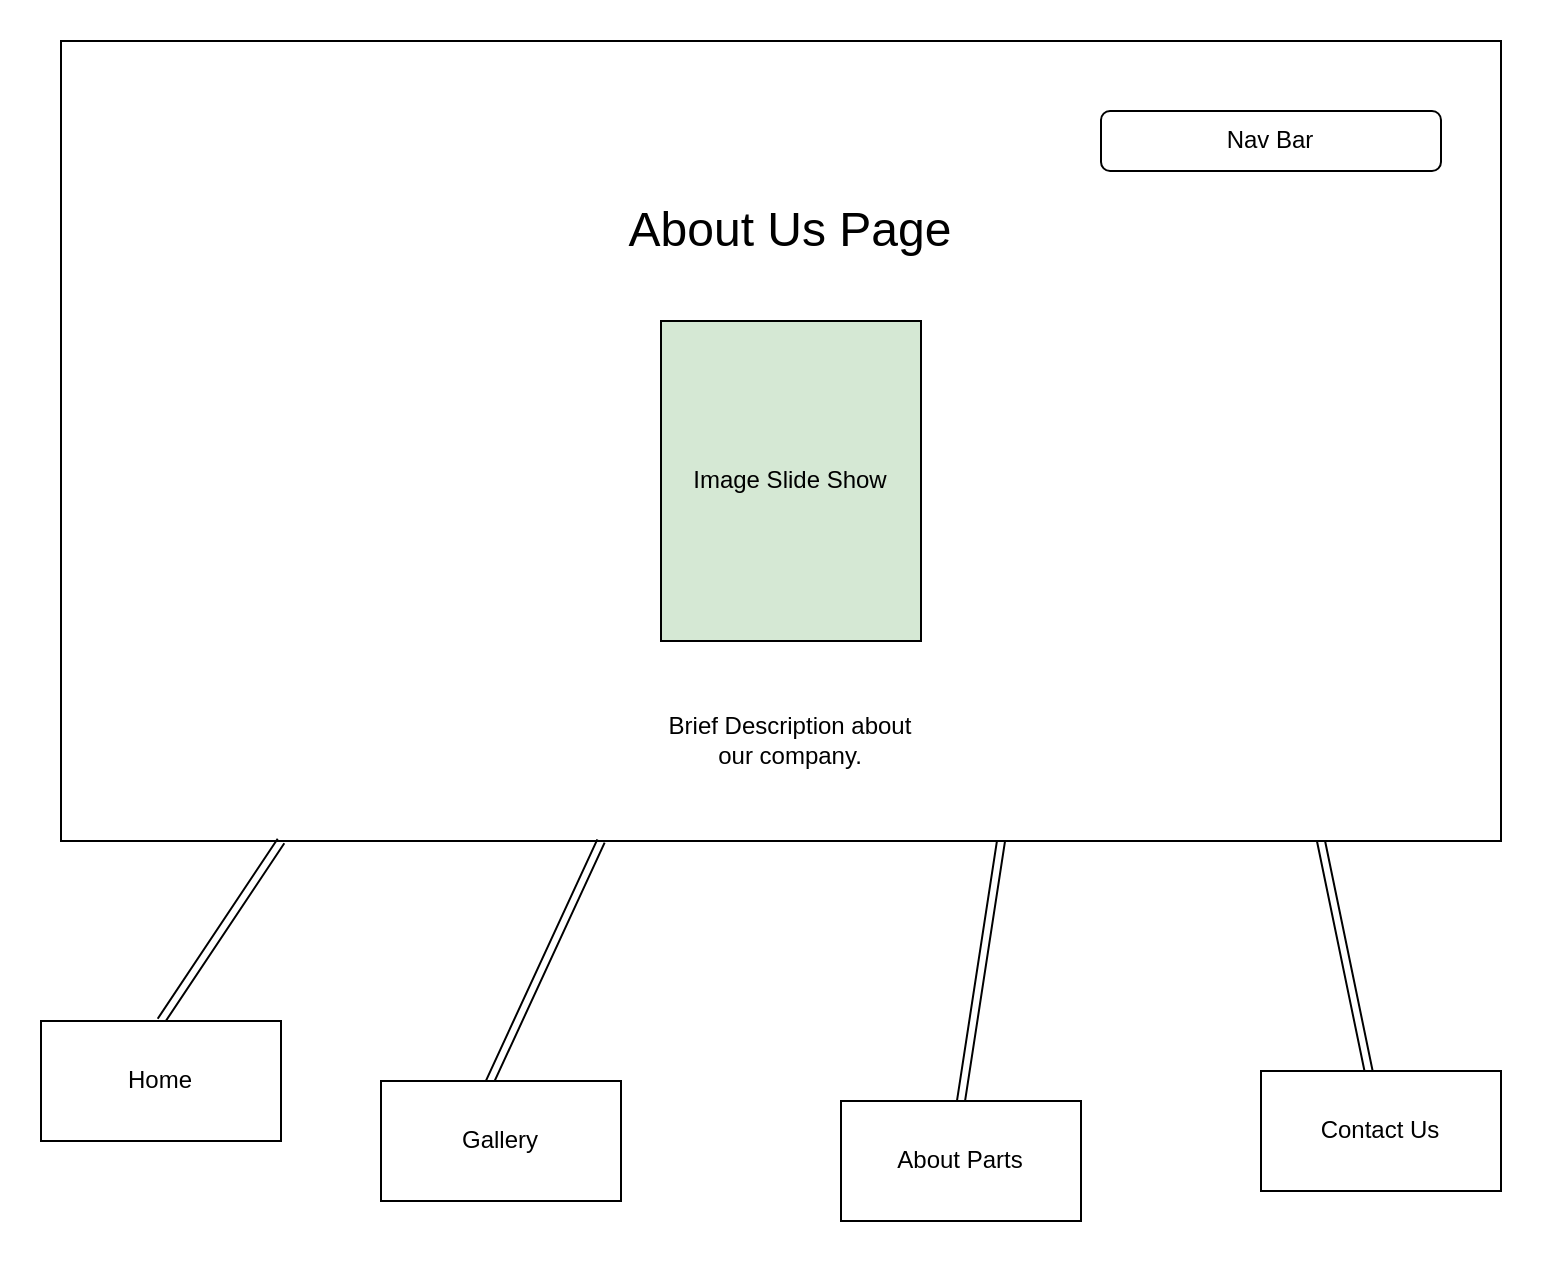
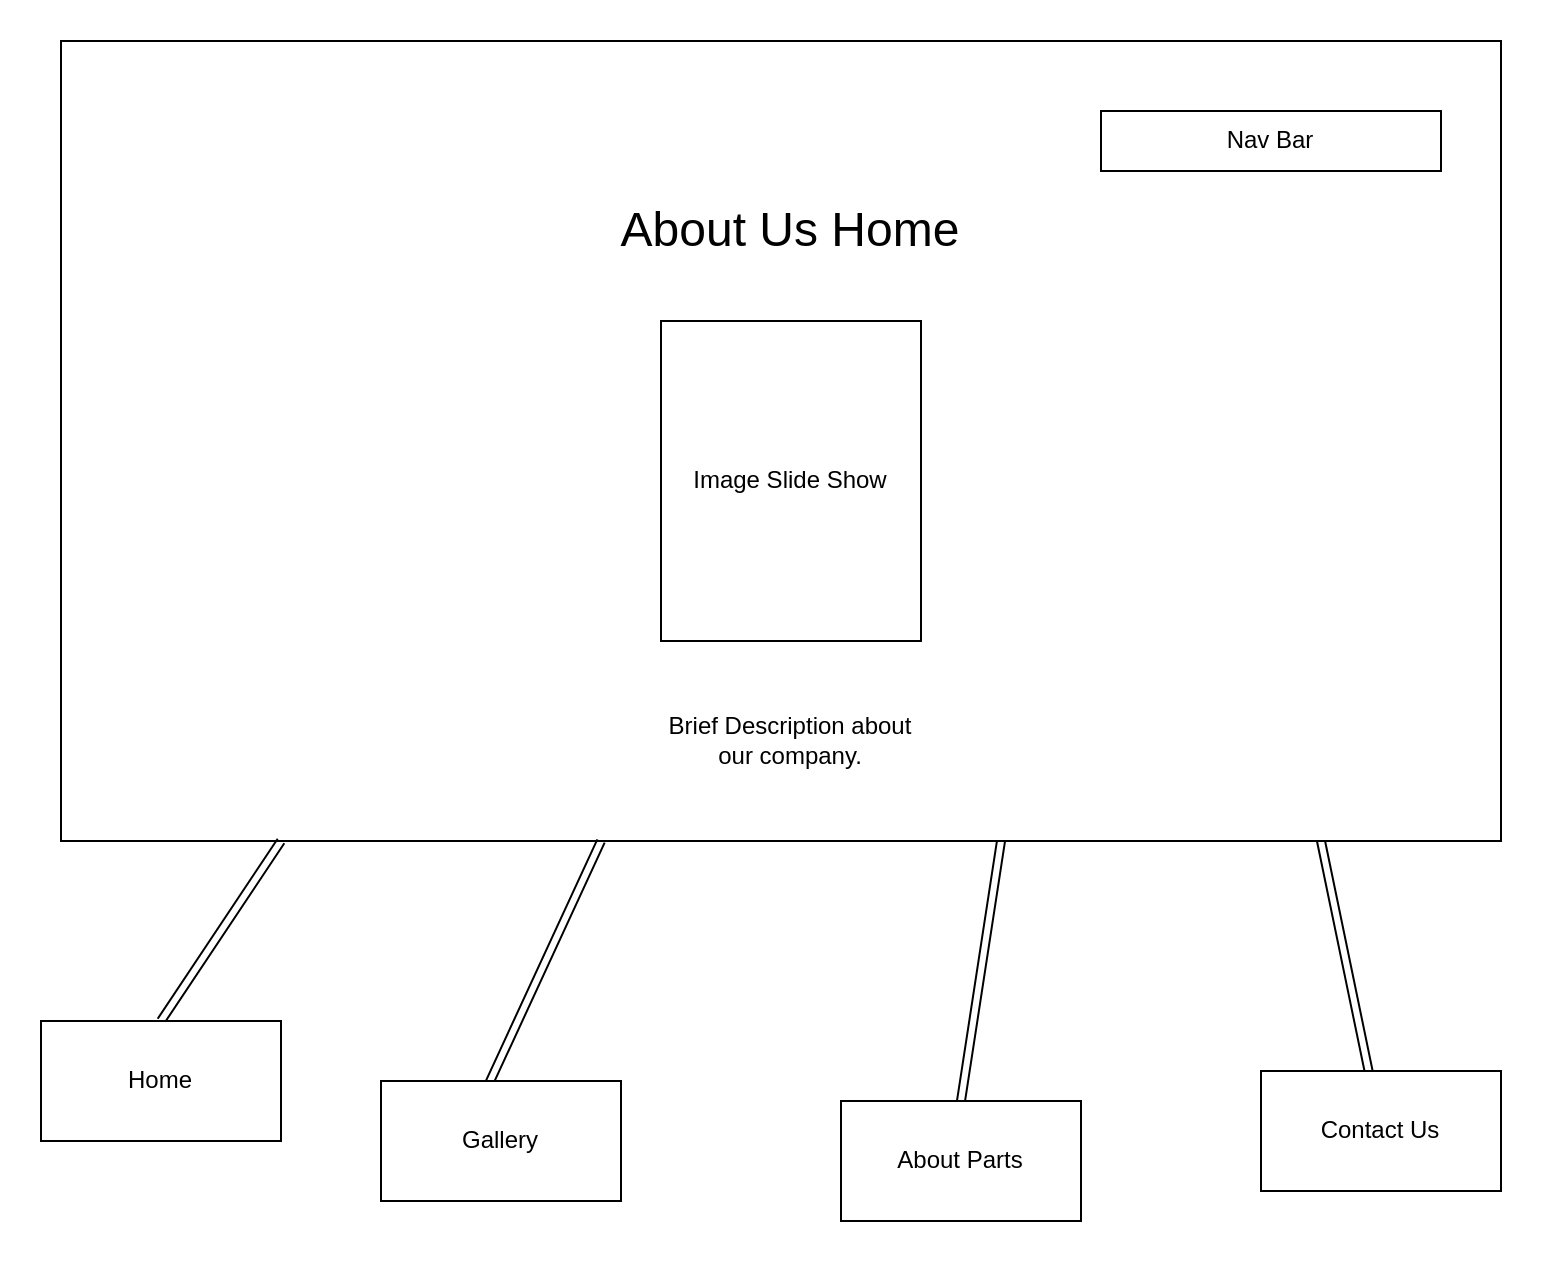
(1271, 141) -> (1271, 141)
(791, 231) -> (791, 231)
(791, 481) -> (791, 481)
